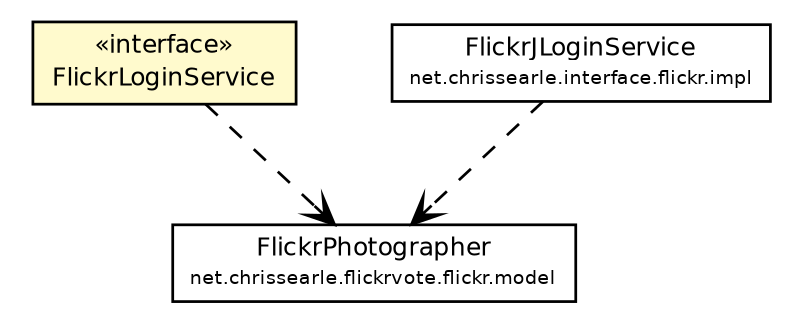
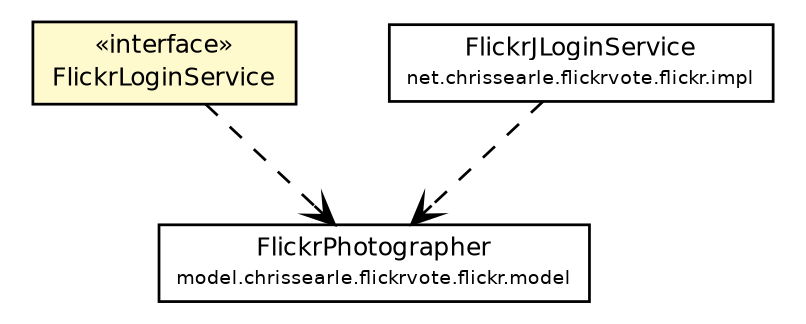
(581, 78) -> (581, 78)
(374, 278) -> (374, 278)
